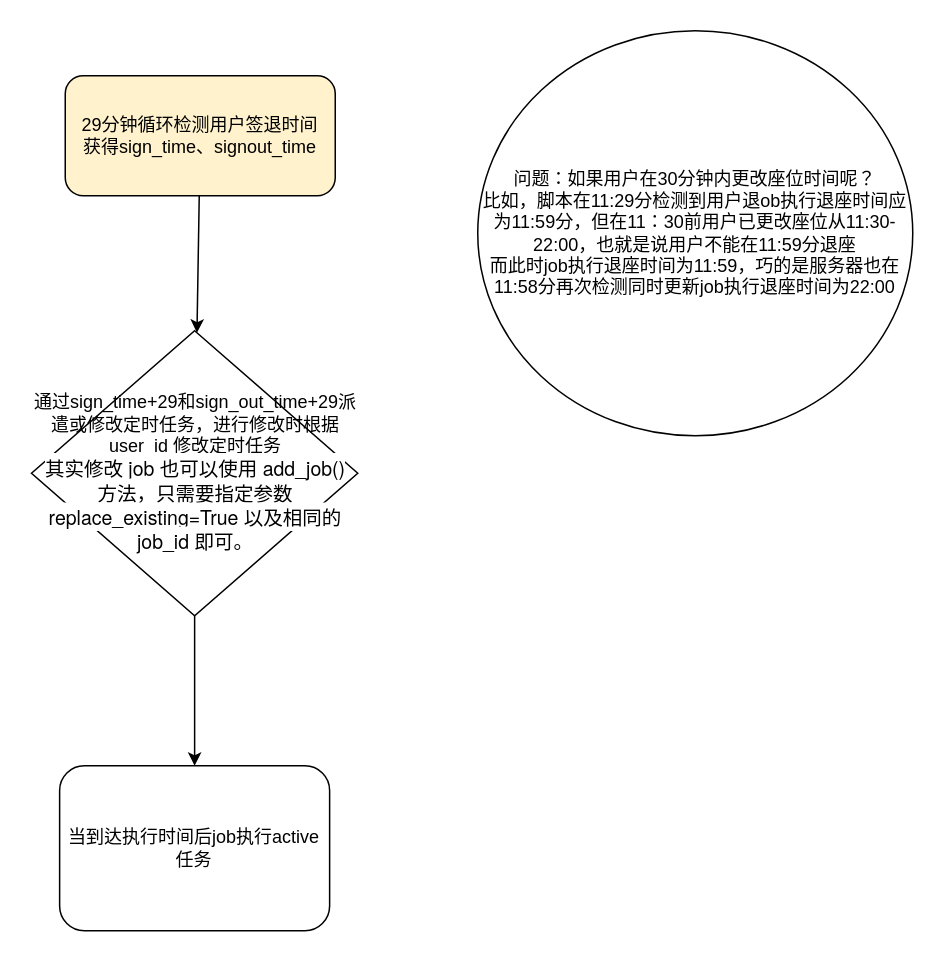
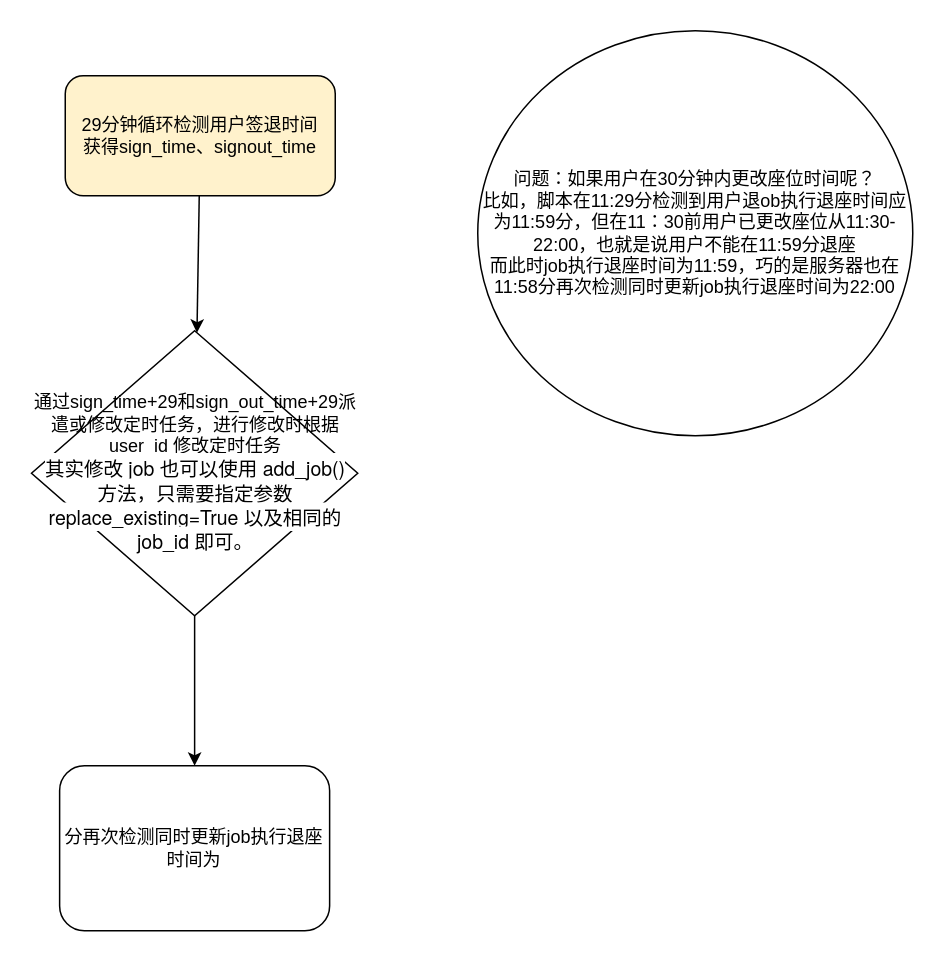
(194, 848) -> (194, 848)
